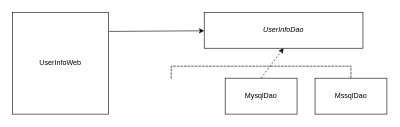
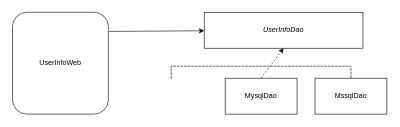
(60, 63) -> (60, 63)
